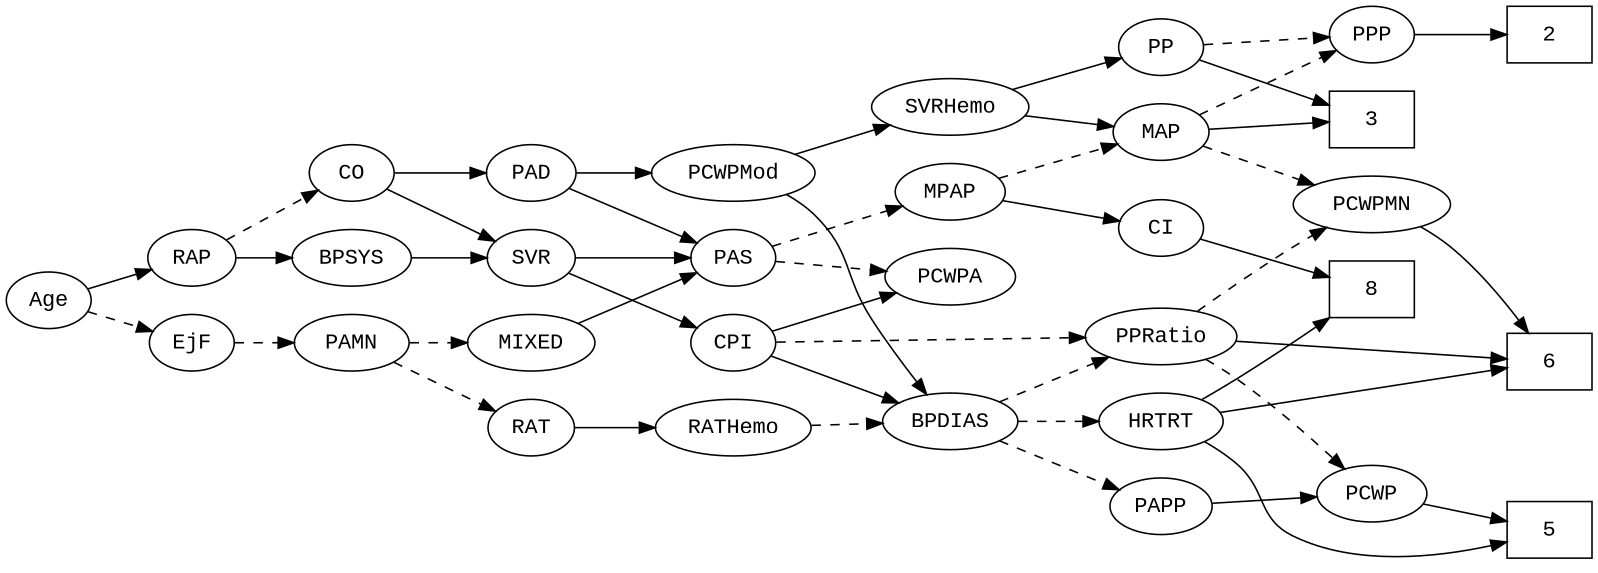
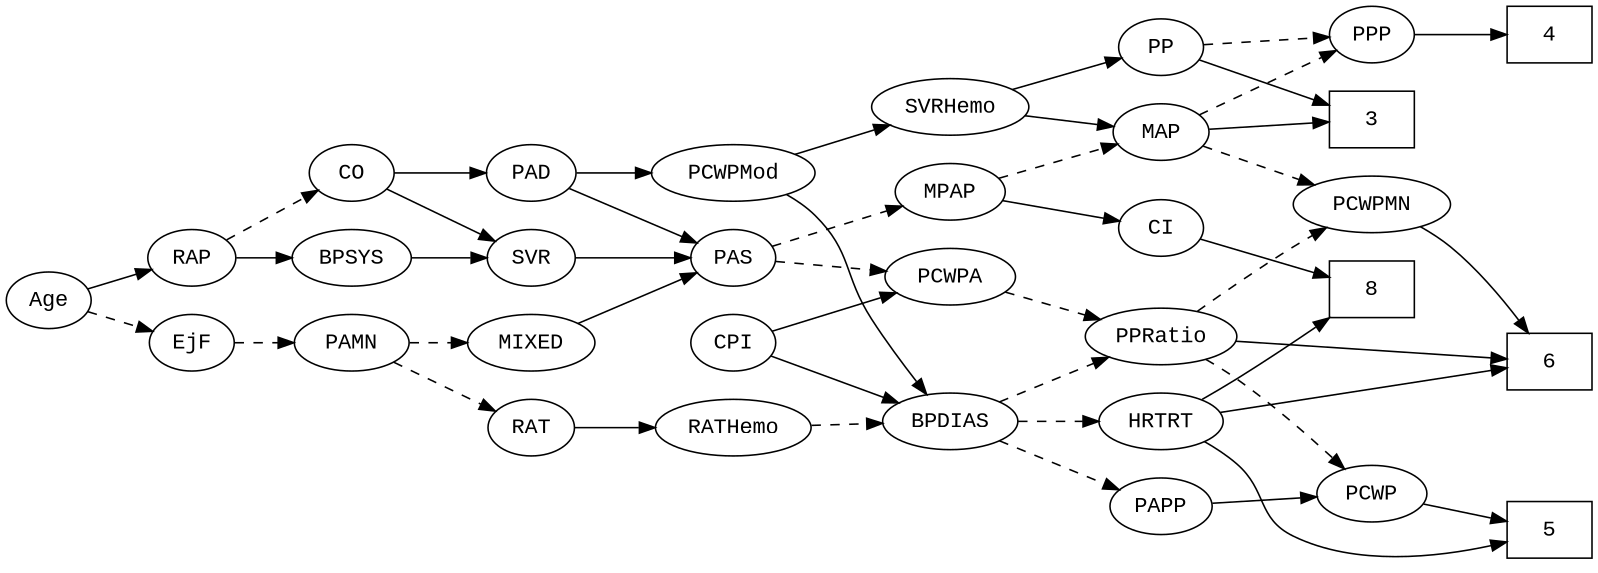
(1550, 35) -> (1550, 35)
(620, 295) -> none
(923, 340) -> (1045, 304)
